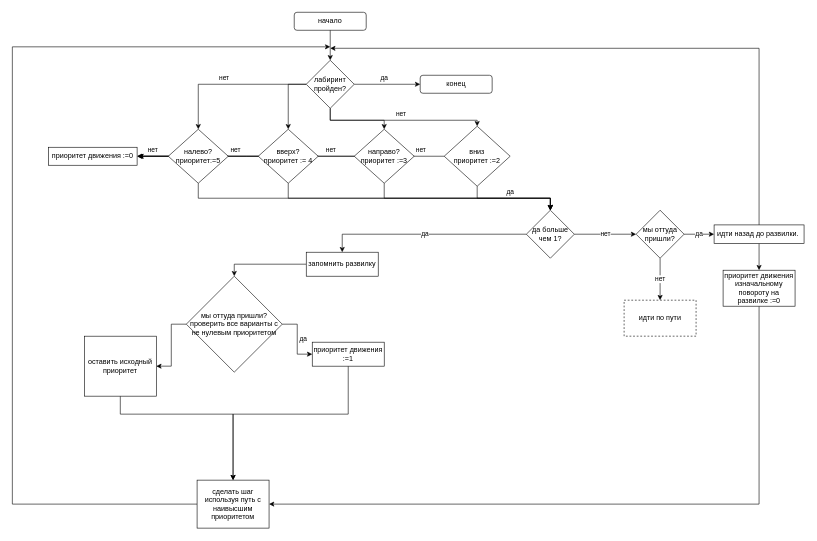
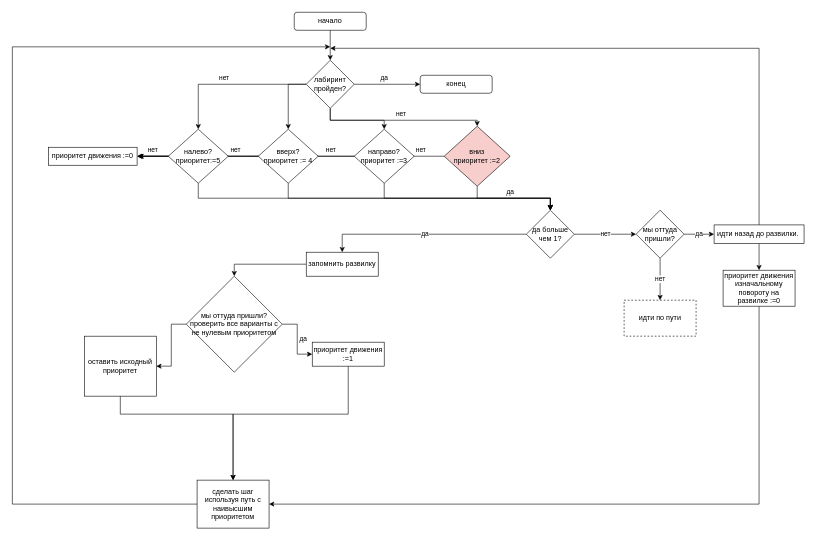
(477, 156) -> (477, 156)
